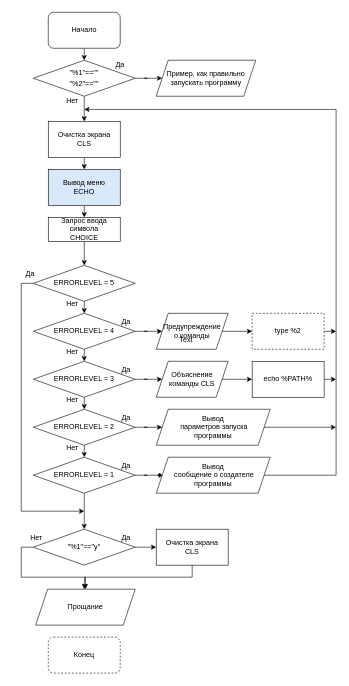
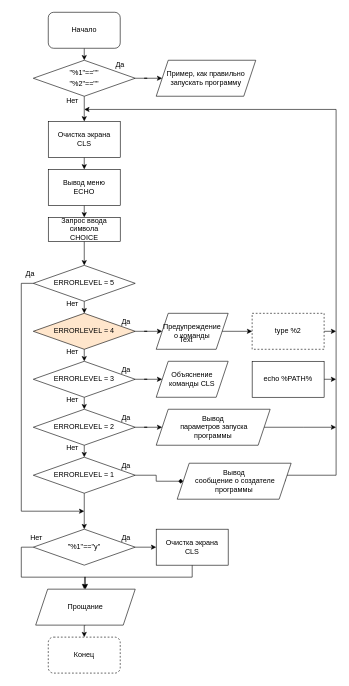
(84, 188) -> (84, 188)
(84, 332) -> (84, 332)
(246, 380) -> none
(213, 476) -> (234, 482)
none -> (84, 632)
